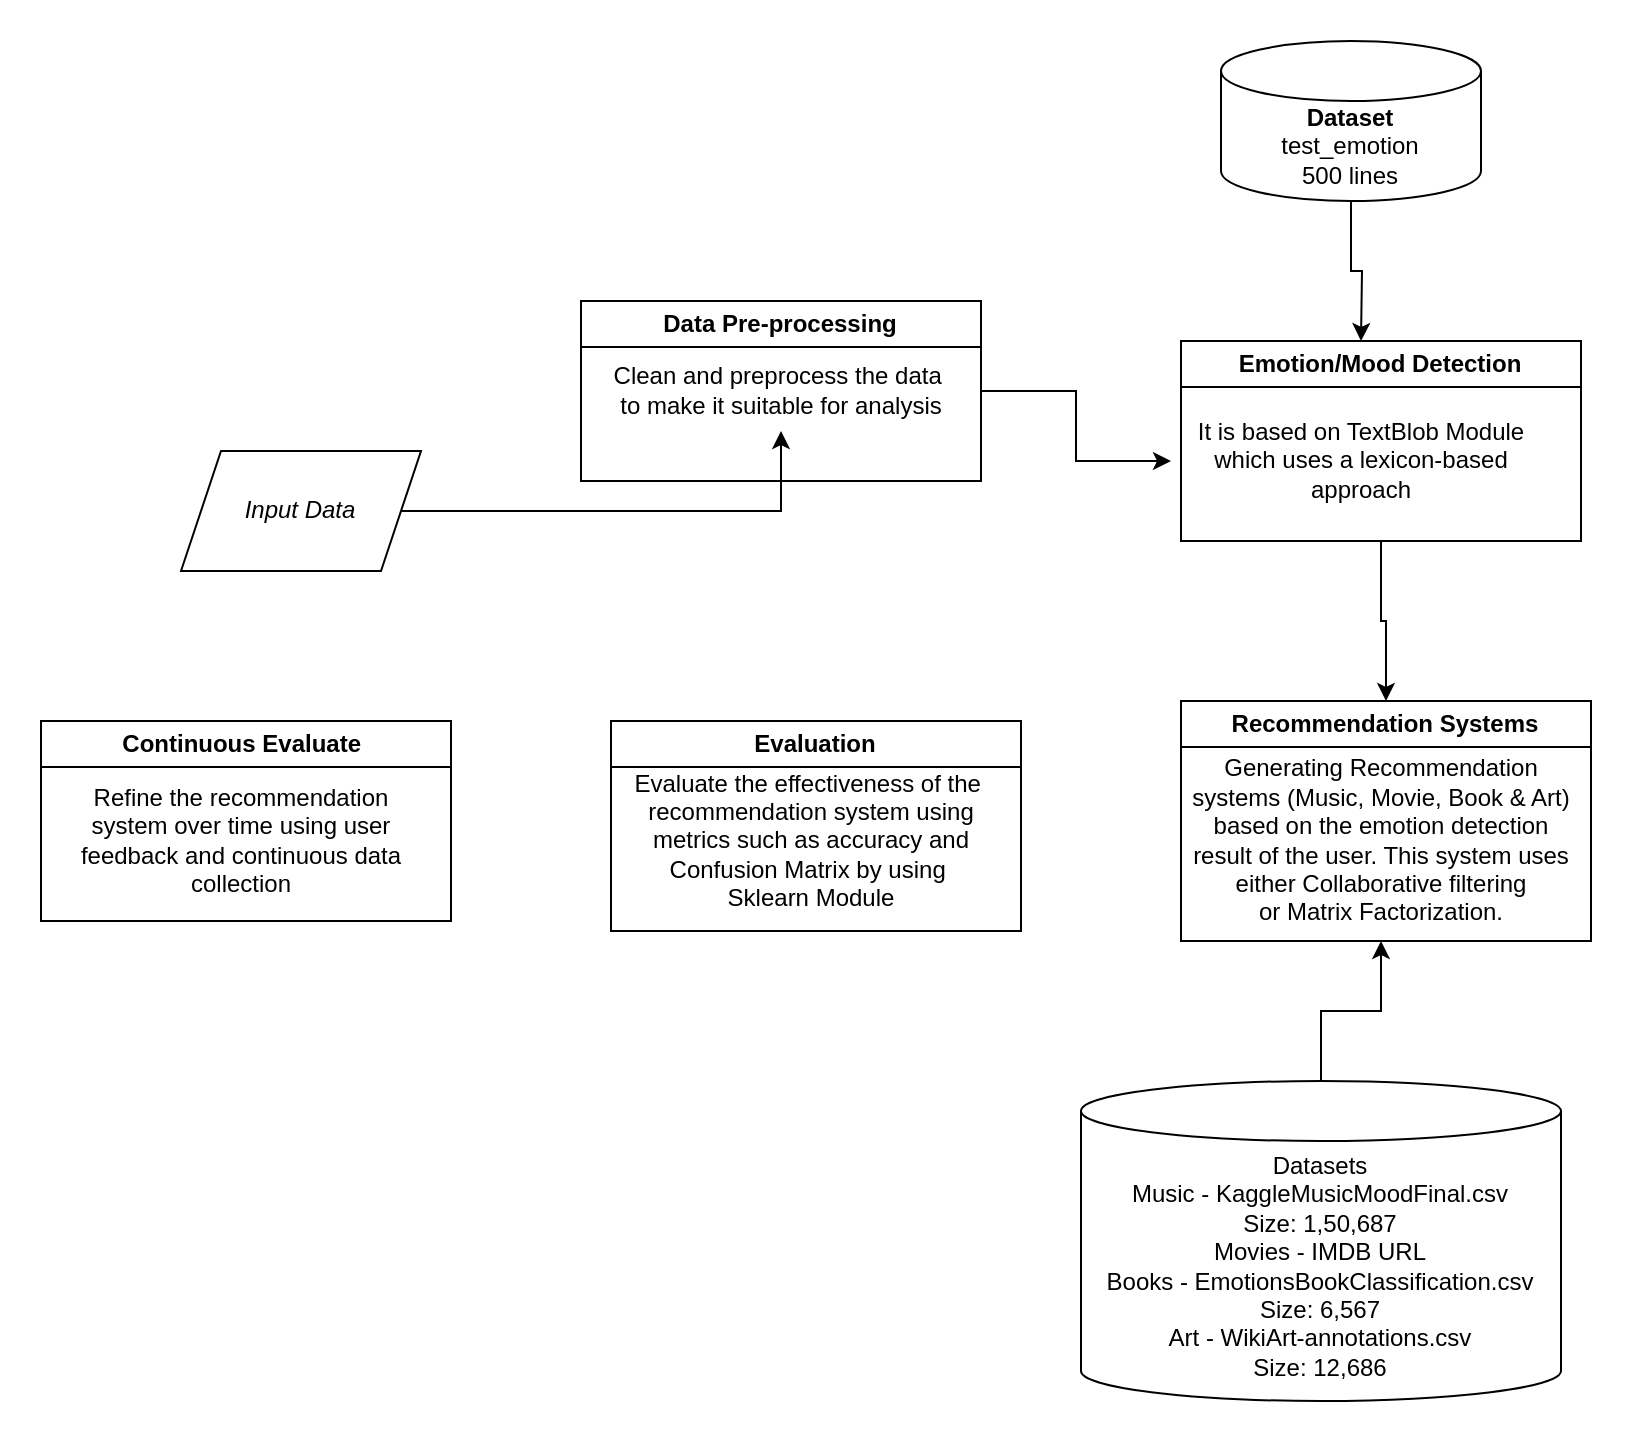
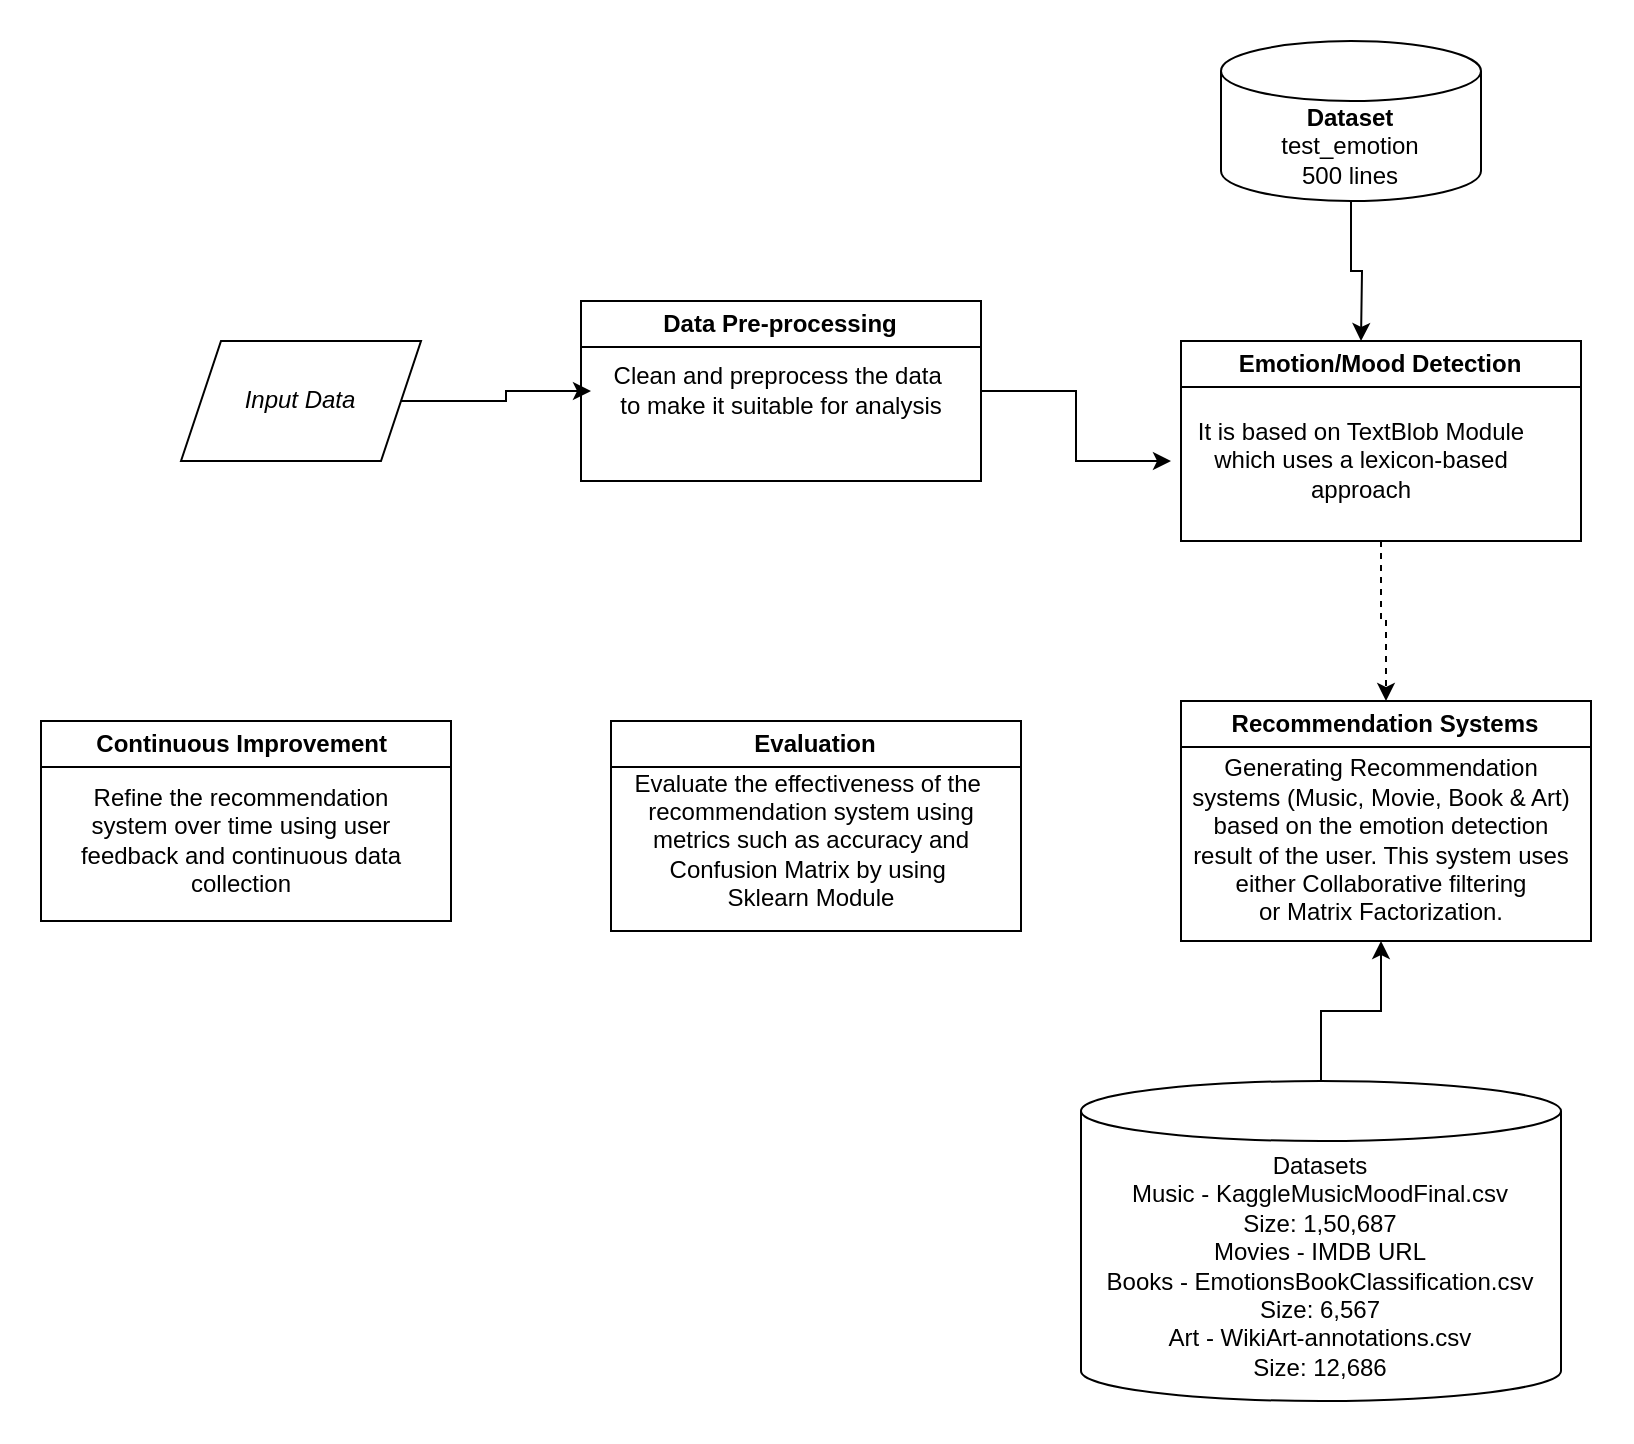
(301, 511) -> (301, 401)
(1381, 619) -> (1381, 619)
(246, 745) -> (246, 745)
